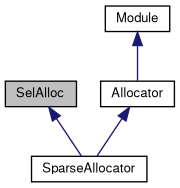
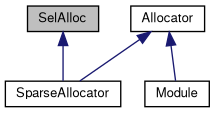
(138, 63) -> (173, 63)
